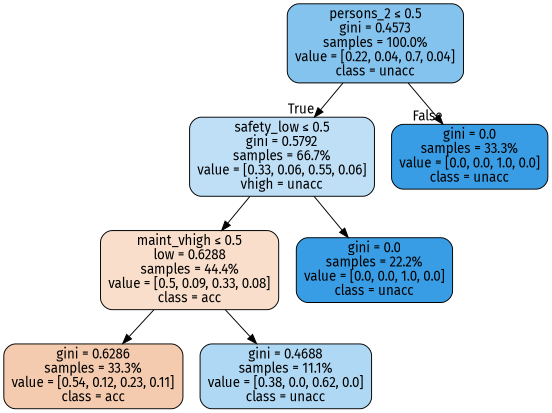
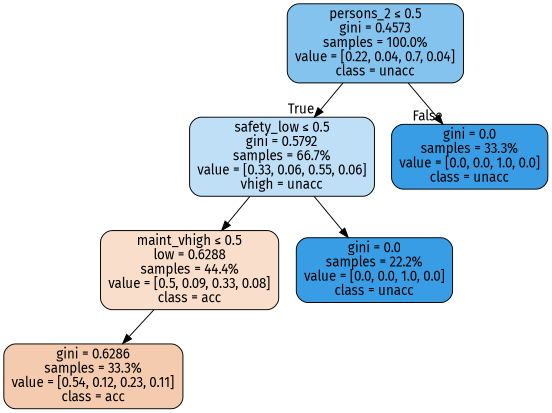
(286, 376) -> none
